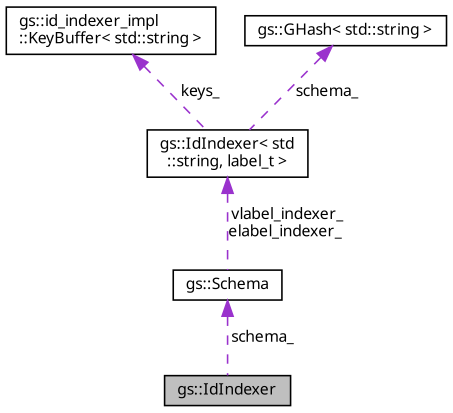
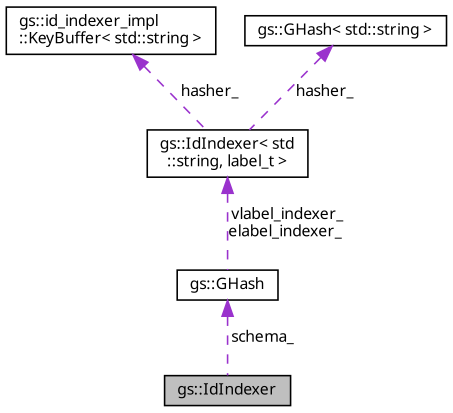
(199, 92) -> (209, 92)
(326, 92) -> (324, 92)
(228, 285) -> (228, 285)
